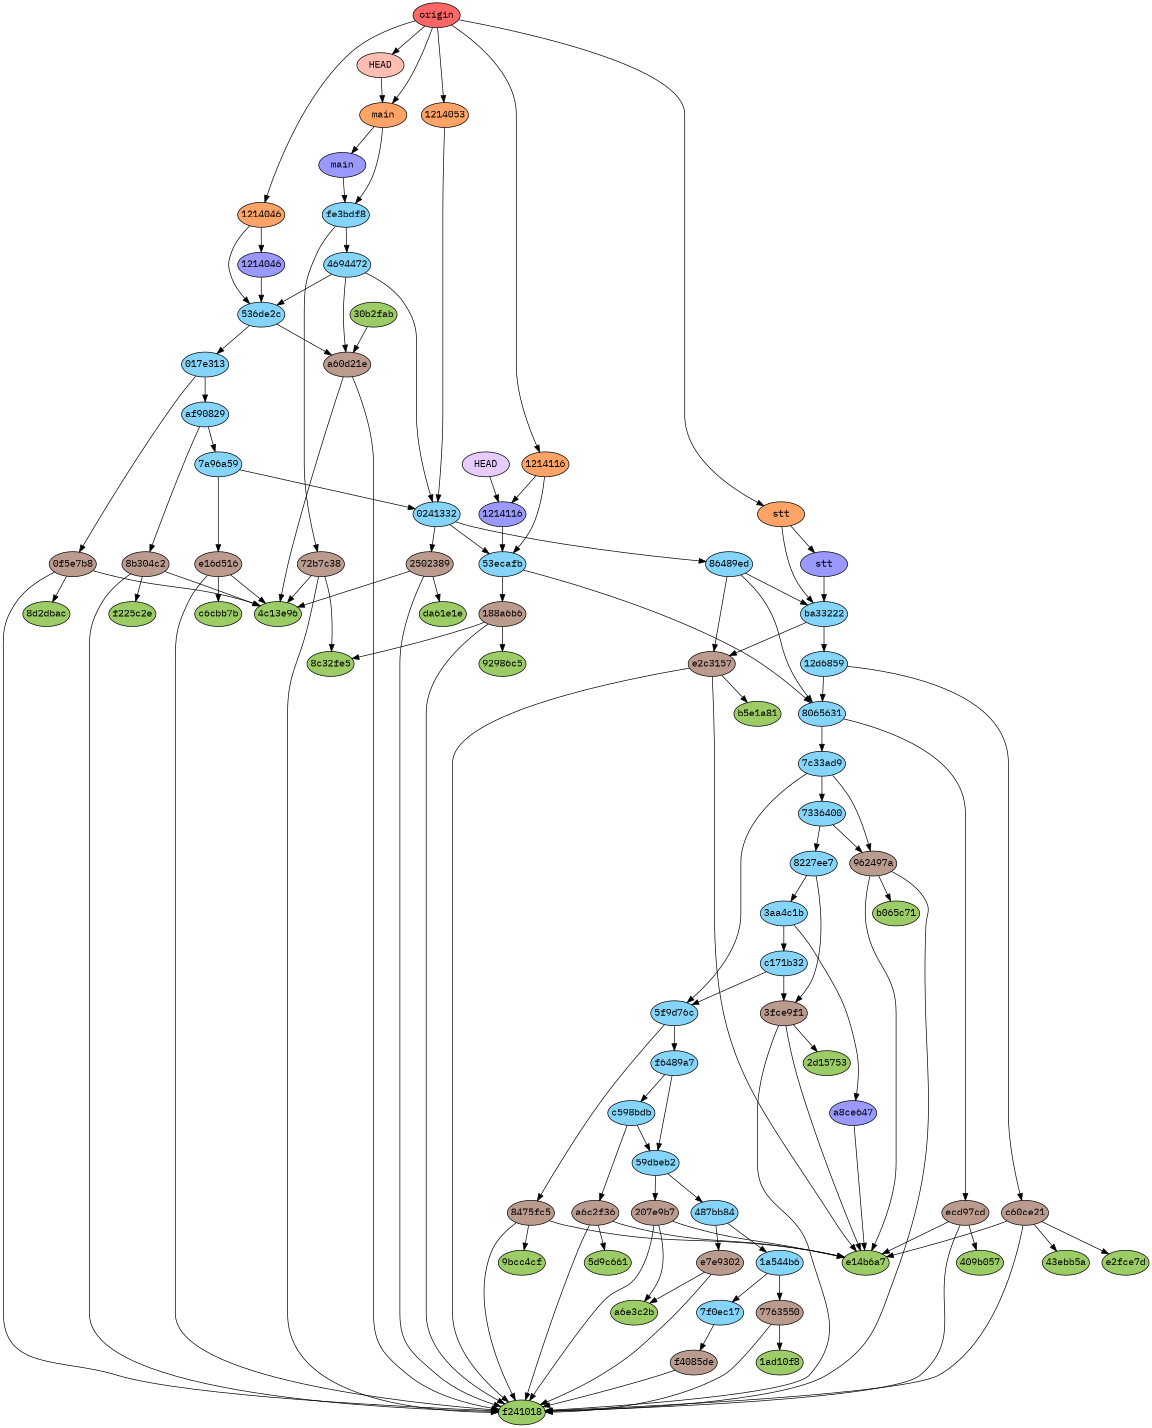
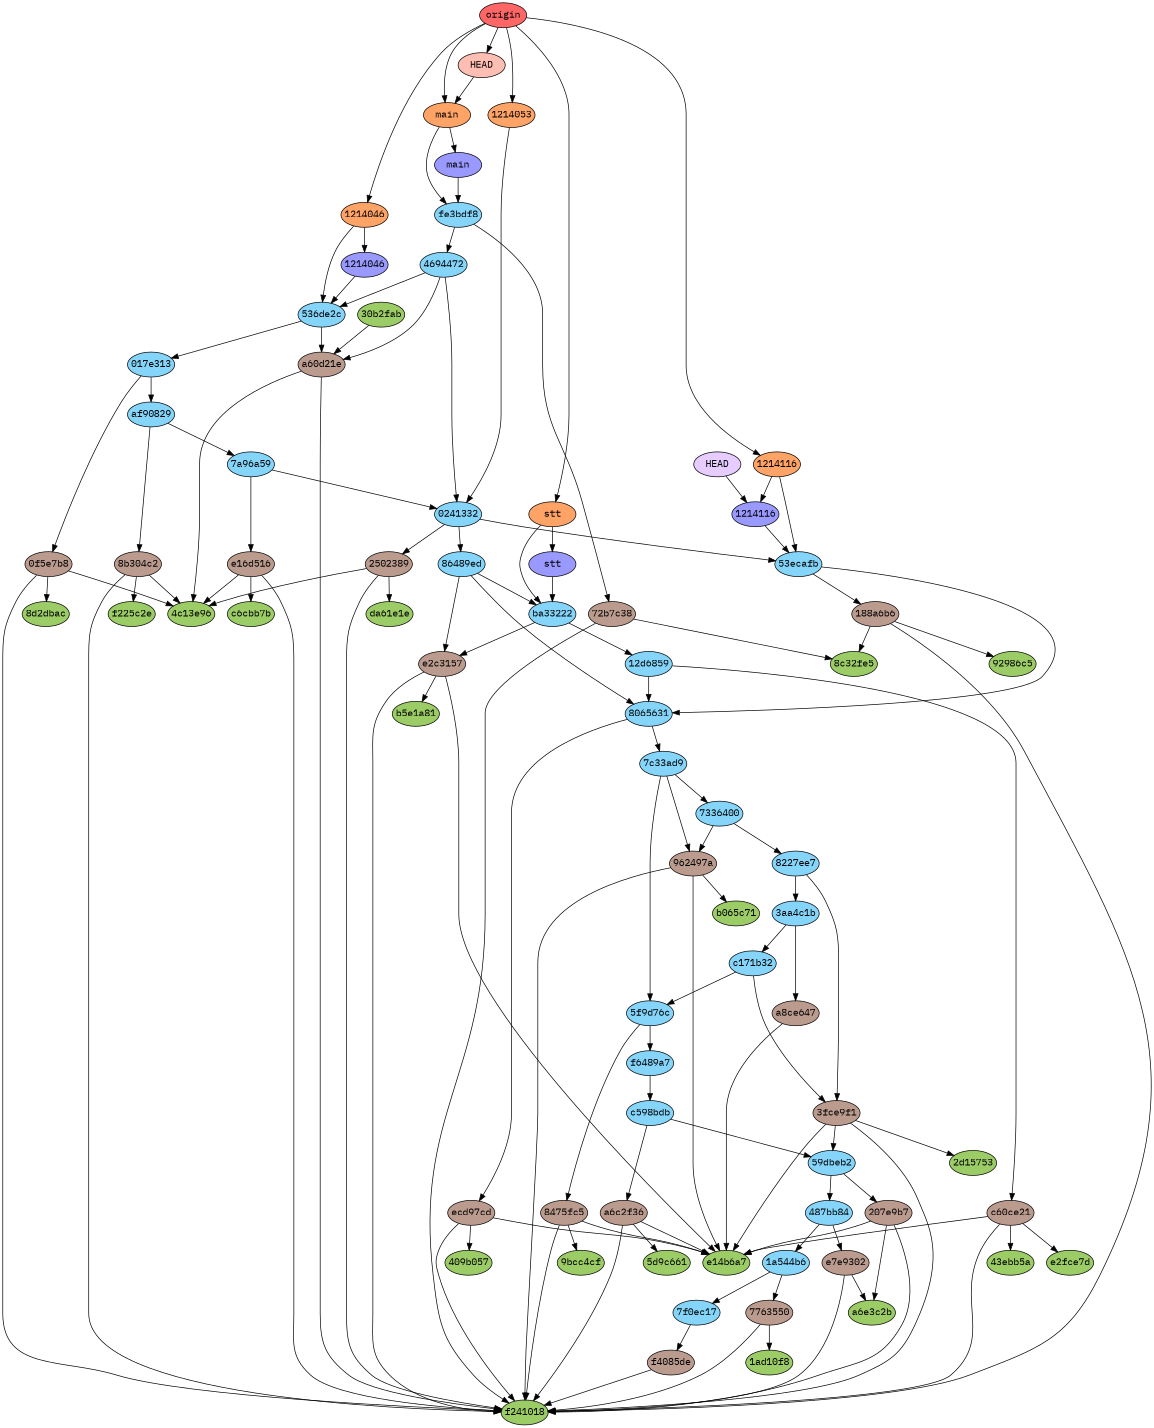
(302, 587) -> none
(666, 1109) -> (834, 1135)
(853, 1113) -> (796, 1013)
